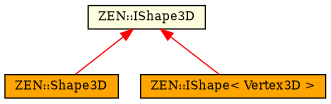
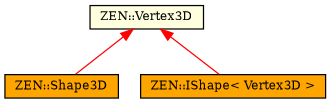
(147, 17) -> (147, 17)
